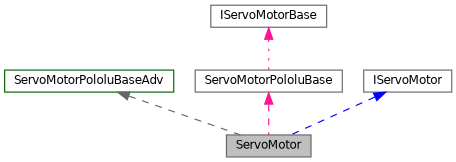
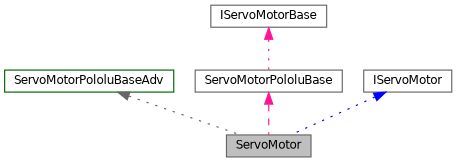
(185, 116) -> (185, 116)
(333, 116) -> (333, 116)
